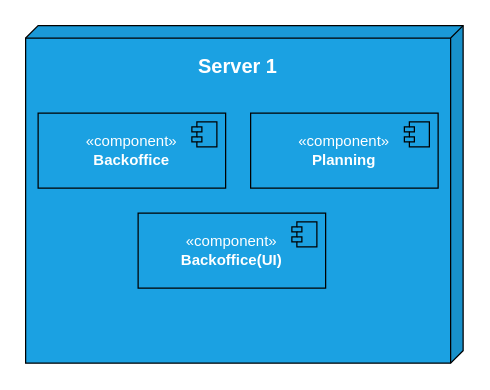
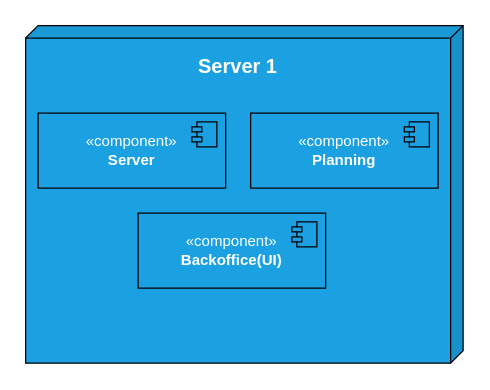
(132, 151) -> (132, 151)
